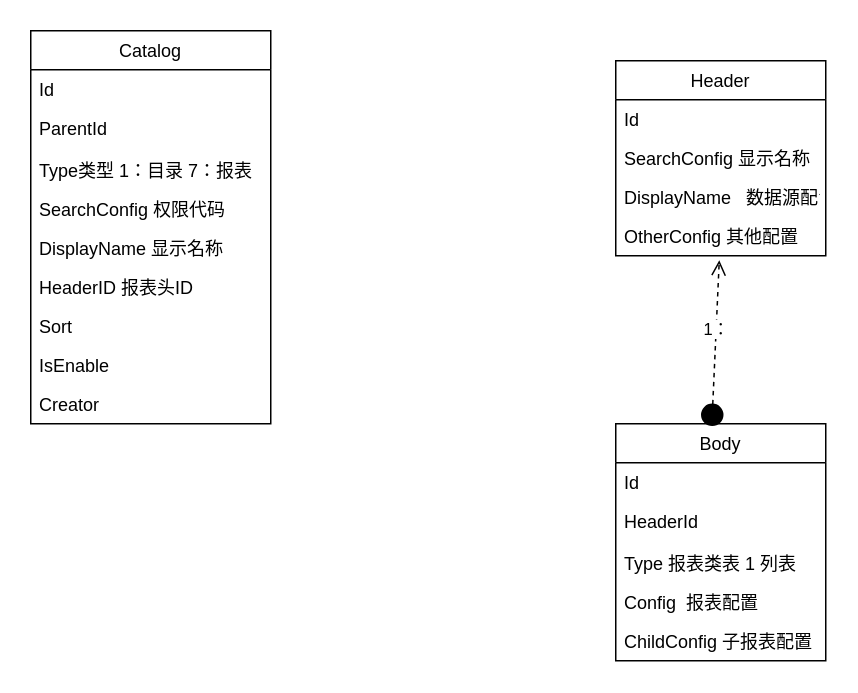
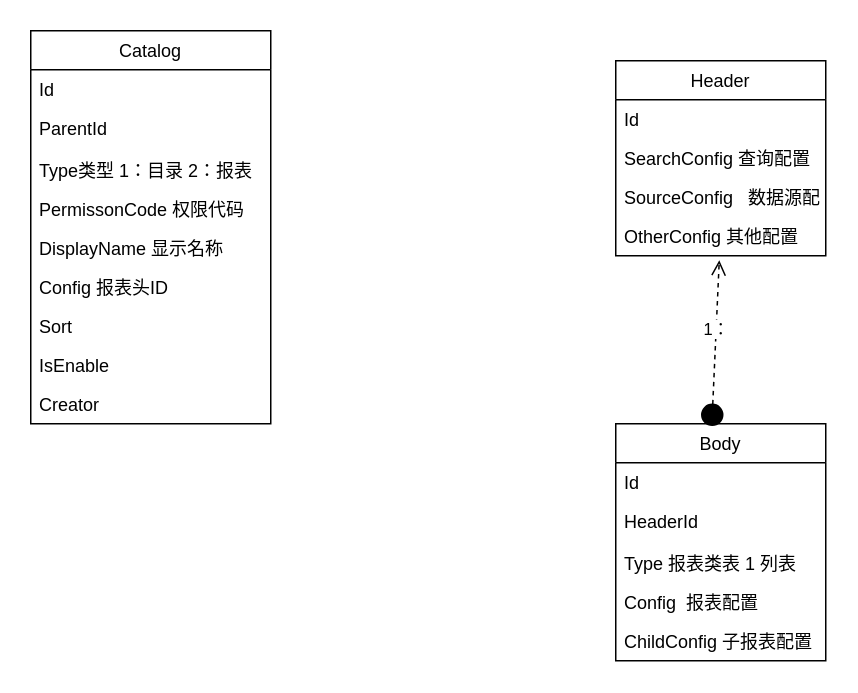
(721, 159) -> (721, 159)
(147, 171) -> (147, 171)
(733, 198) -> (740, 198)
(136, 210) -> (141, 210)
(119, 288) -> (107, 288)
